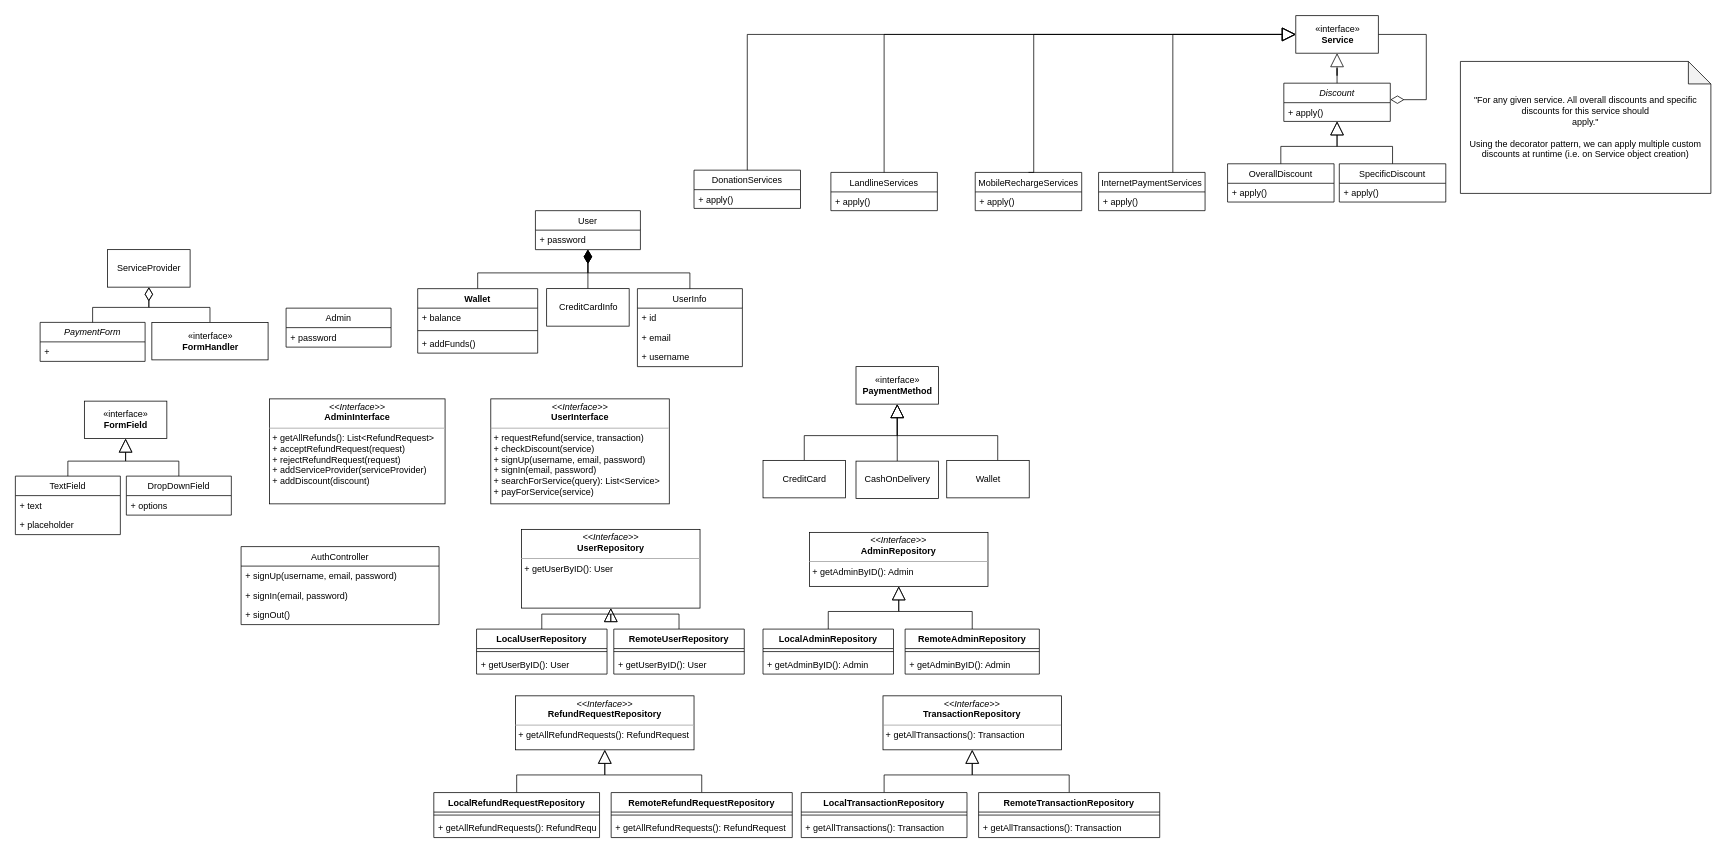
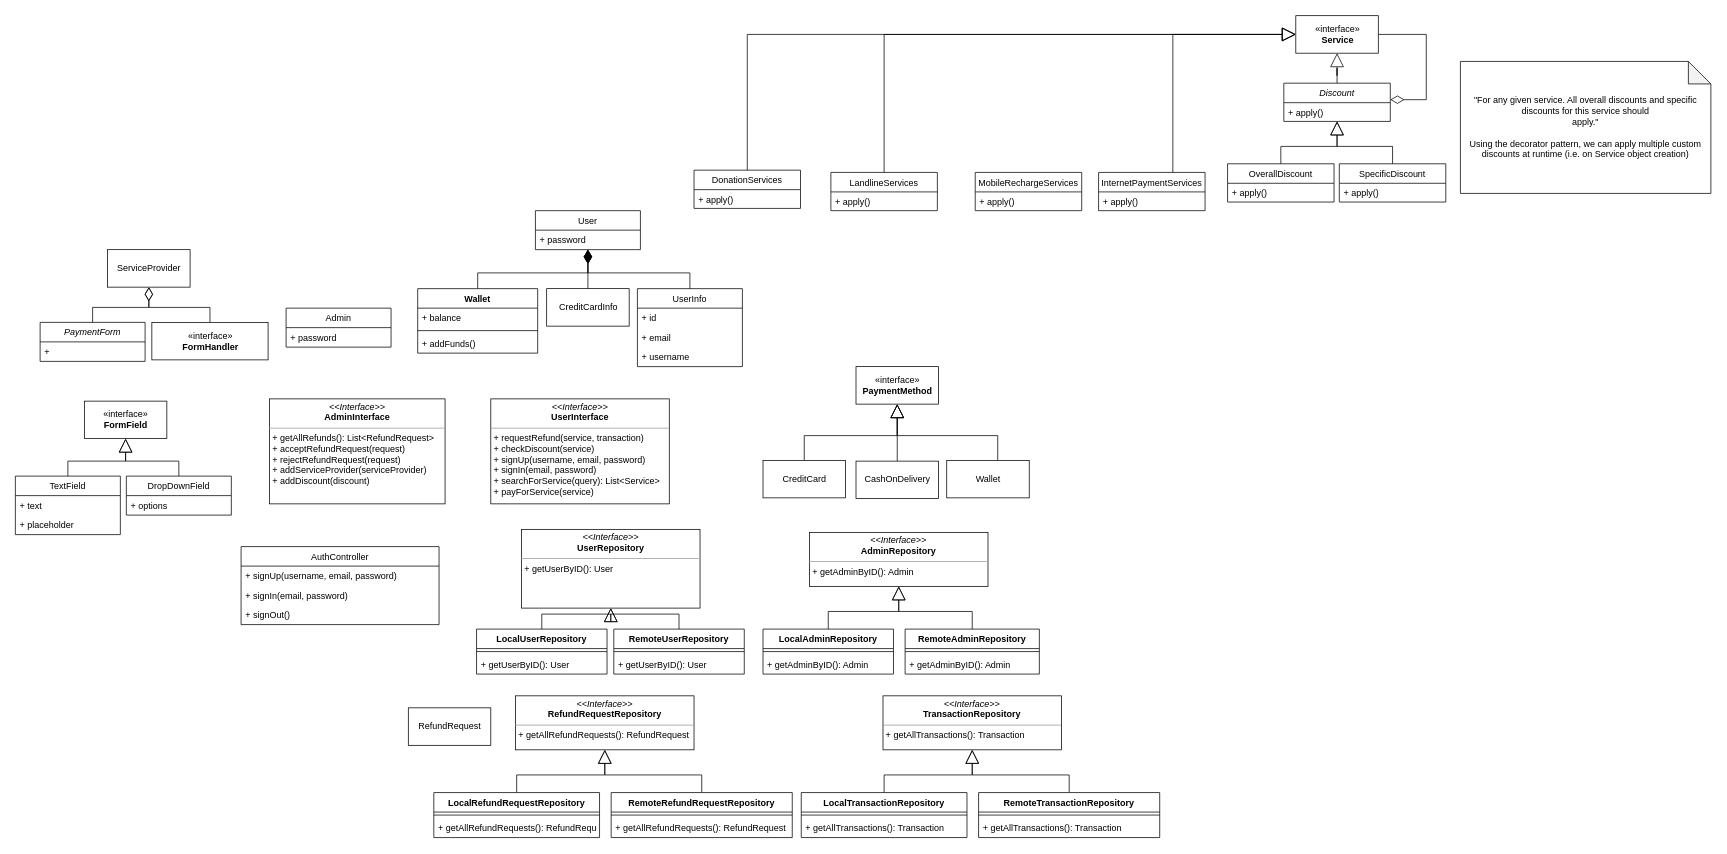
(1034, 103) -> none
none -> (450, 726)
